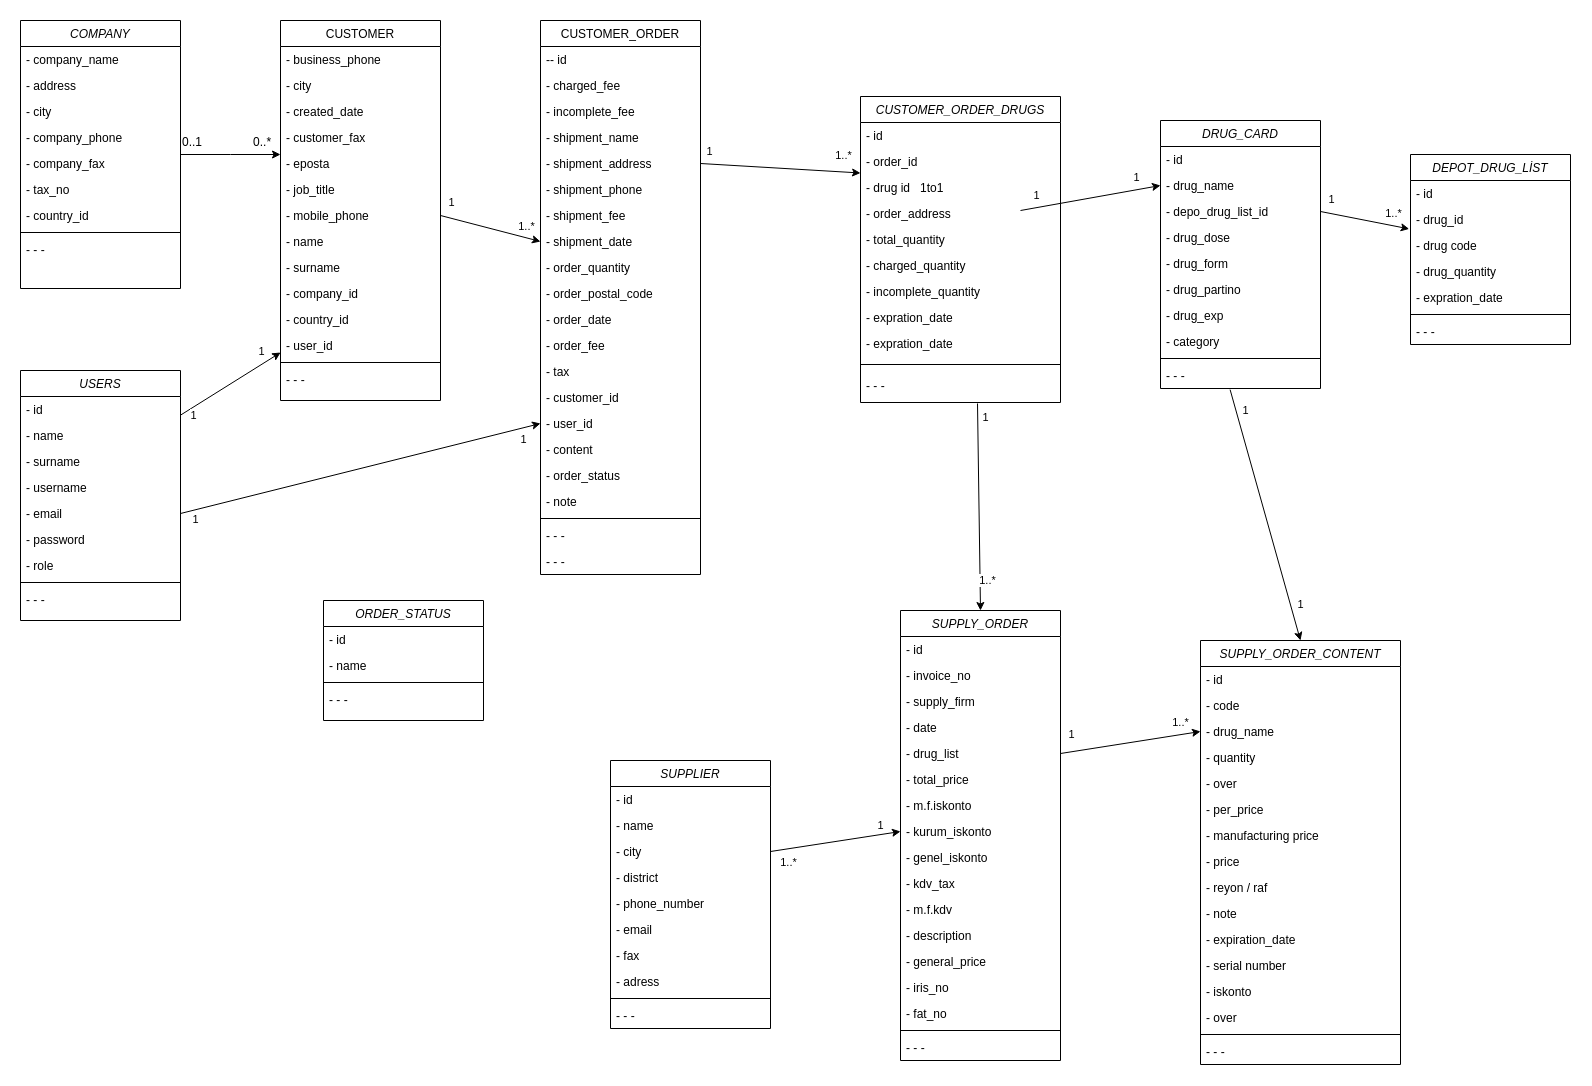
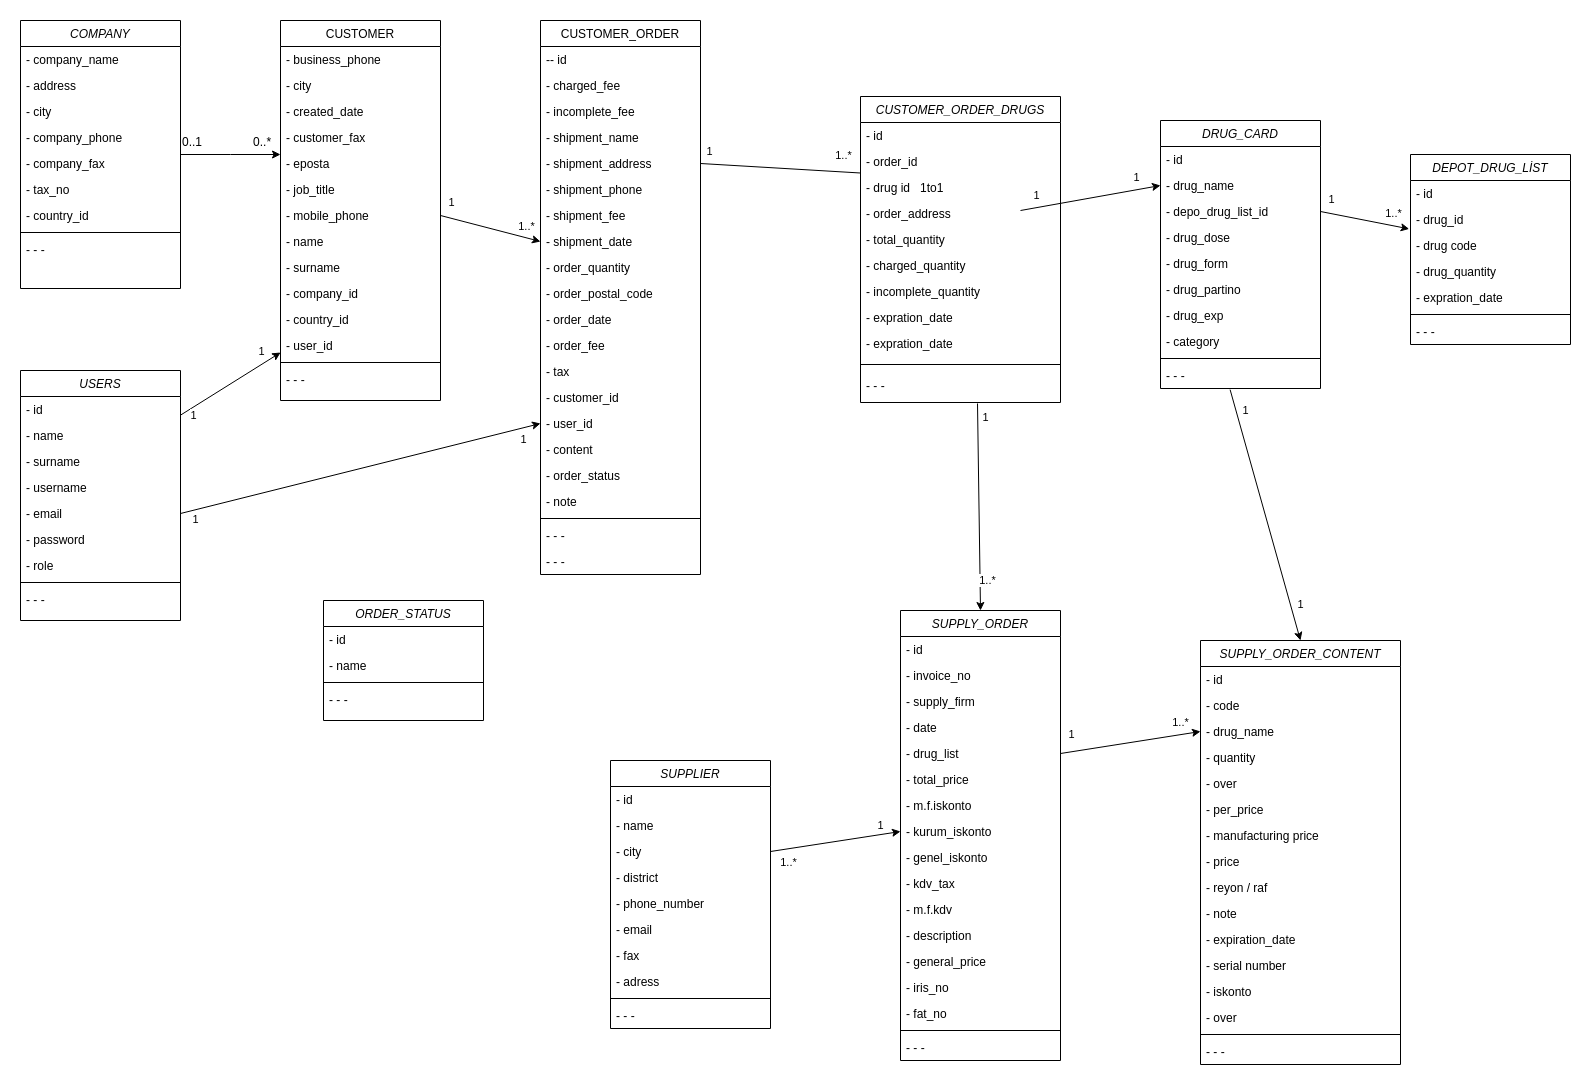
(852, 173) -> (855, 173)
